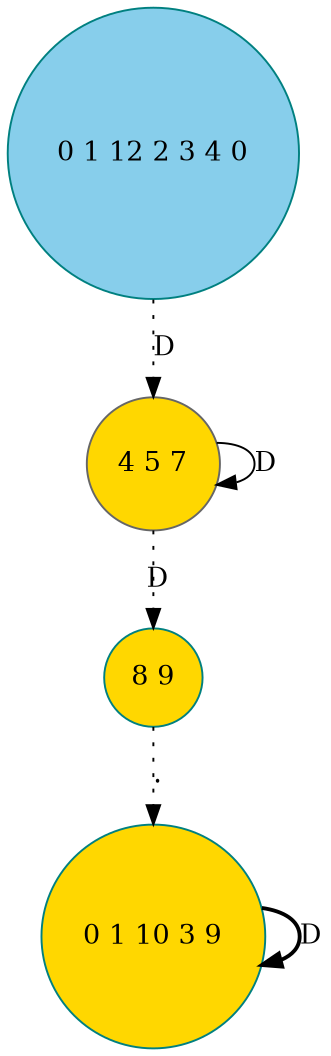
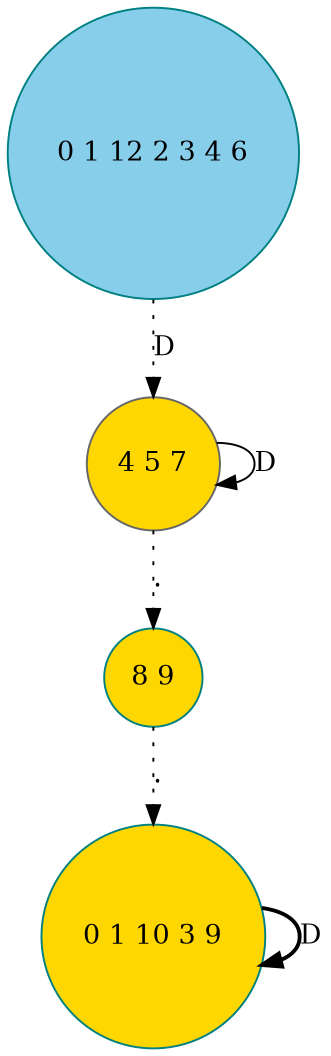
(153, 153) -> (153, 153)
(158, 580) -> (158, 580)
